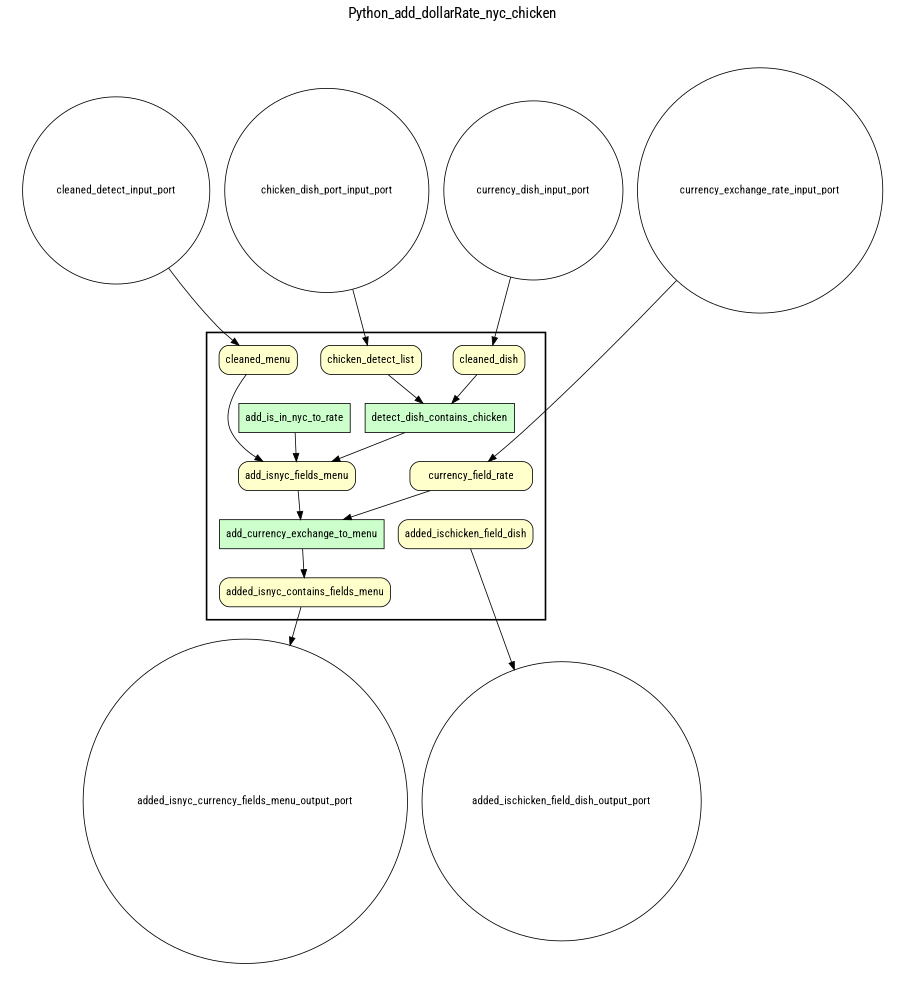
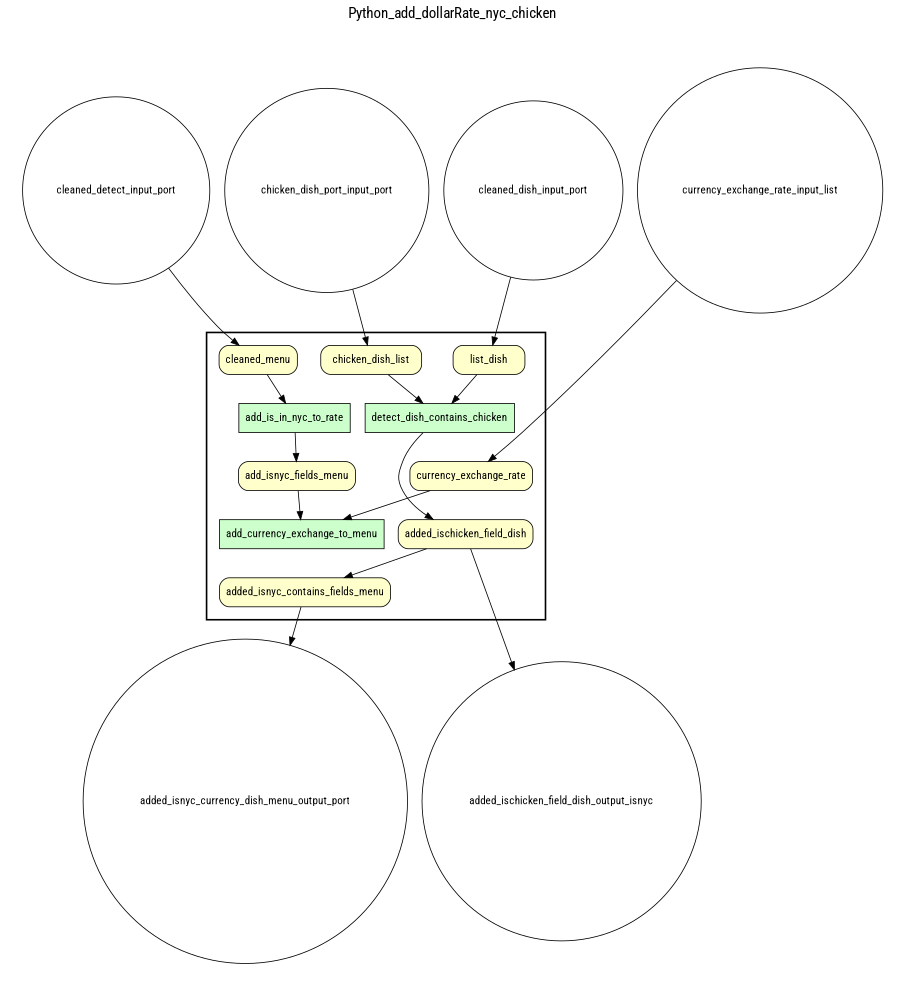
(533, 190) -> (533, 190)
(760, 190) -> (760, 190)
(371, 360) -> (371, 360)
(489, 360) -> (489, 360)
(228, 419) -> (274, 386)
(372, 446) -> (399, 476)
(471, 476) -> (471, 476)
(303, 559) -> (389, 562)
(245, 801) -> (245, 801)
(562, 801) -> (562, 801)
